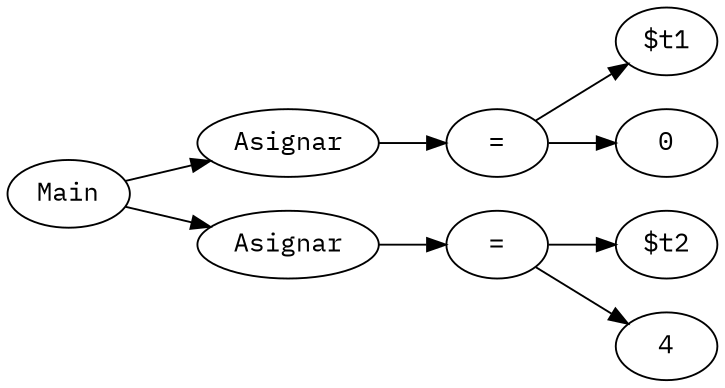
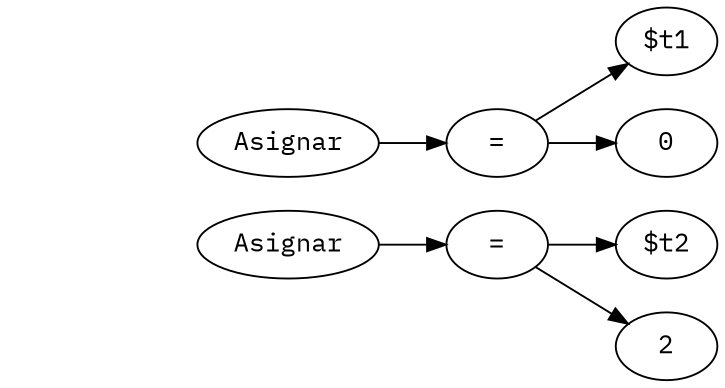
(69, 194) -> none
(667, 346) -> (667, 346)
